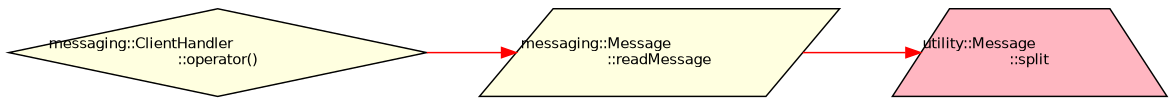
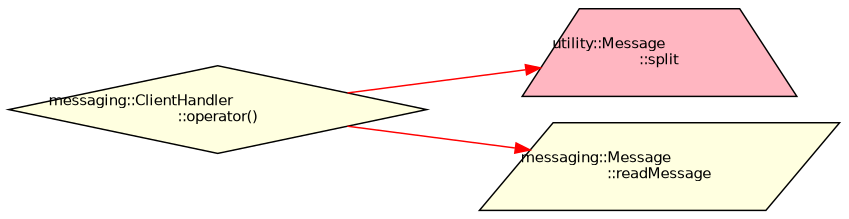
(854, 53) -> (437, 81)
